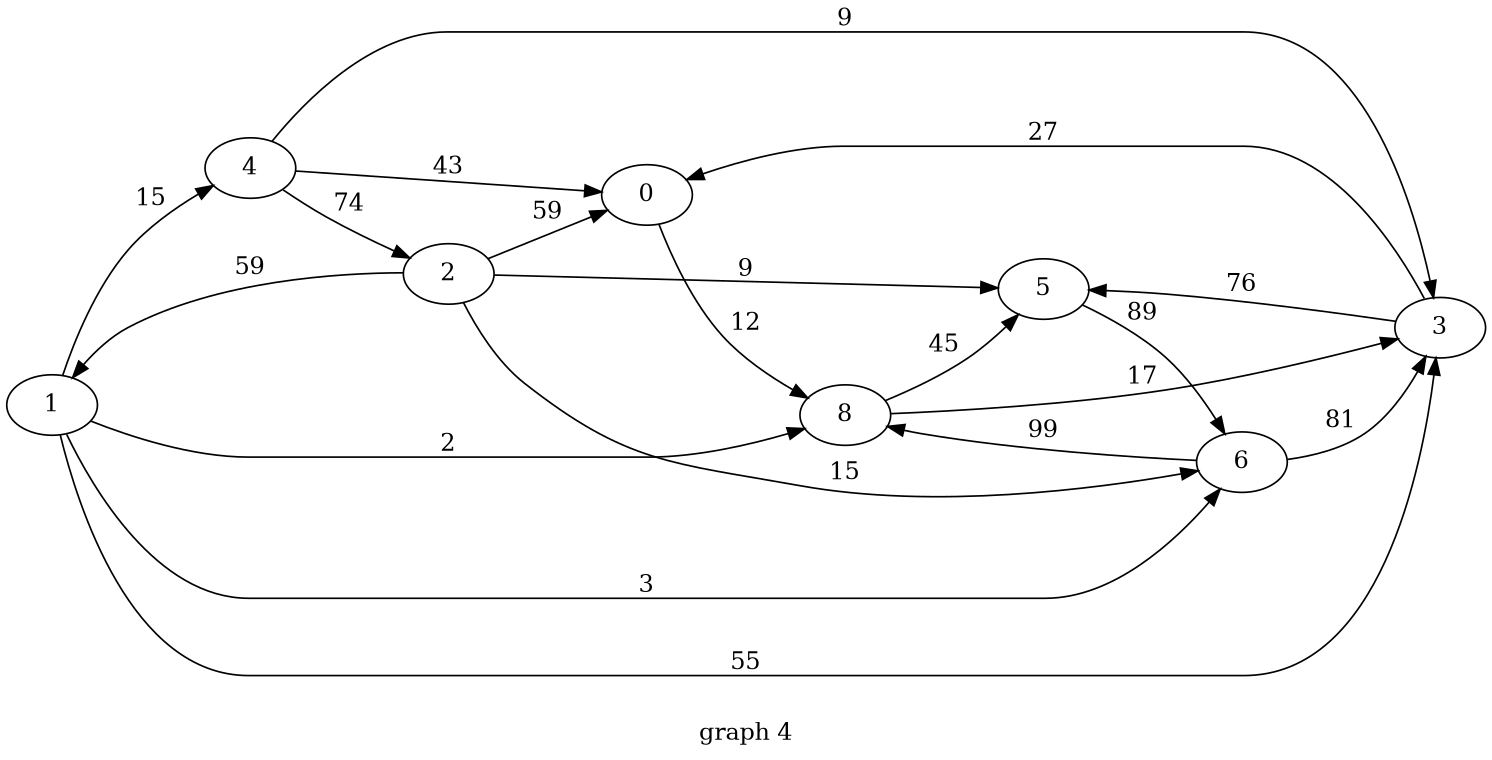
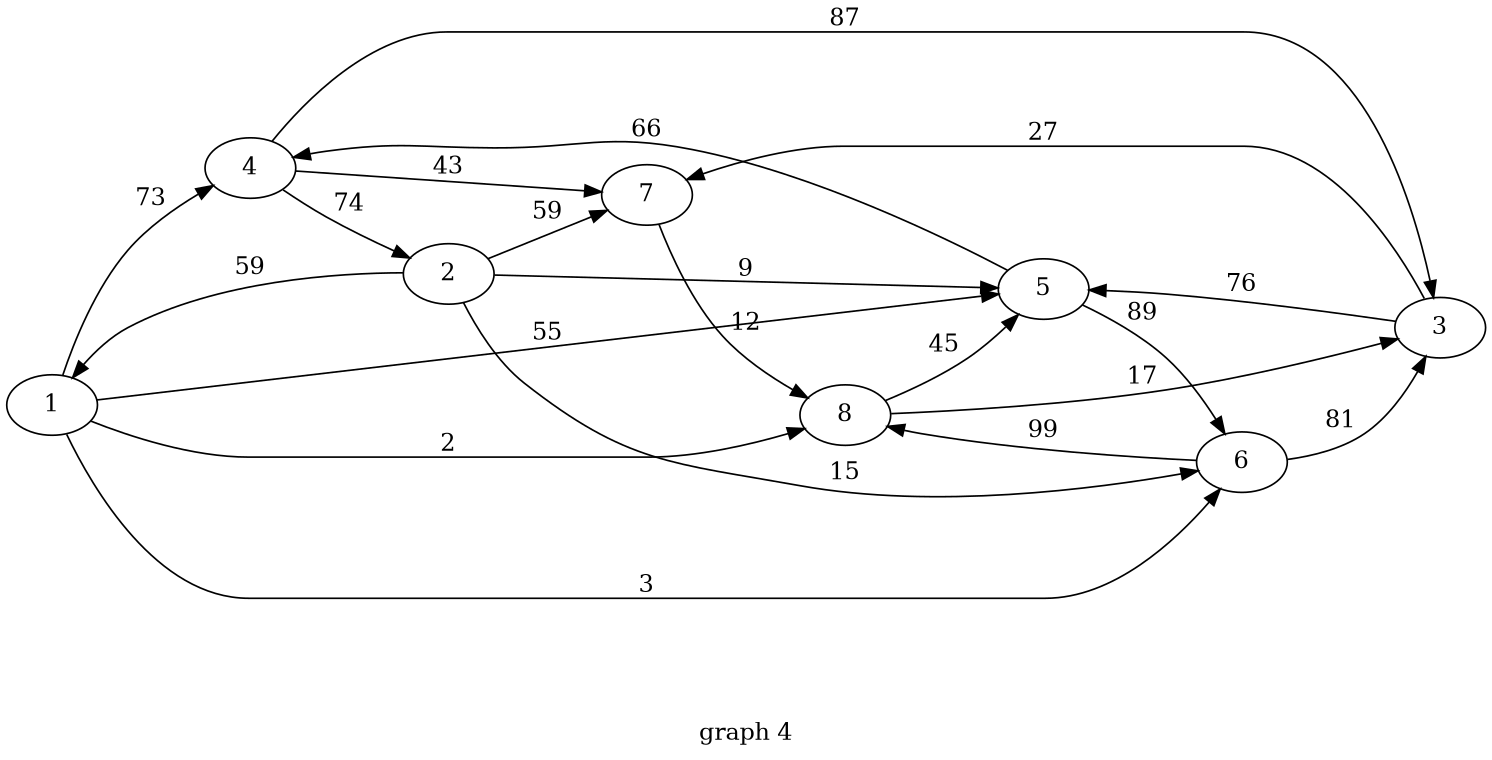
(845, 19) -> (845, 19)
none -> (670, 146)
(647, 195) -> (647, 195)
(151, 199) -> (151, 199)
(775, 676) -> (539, 348)
